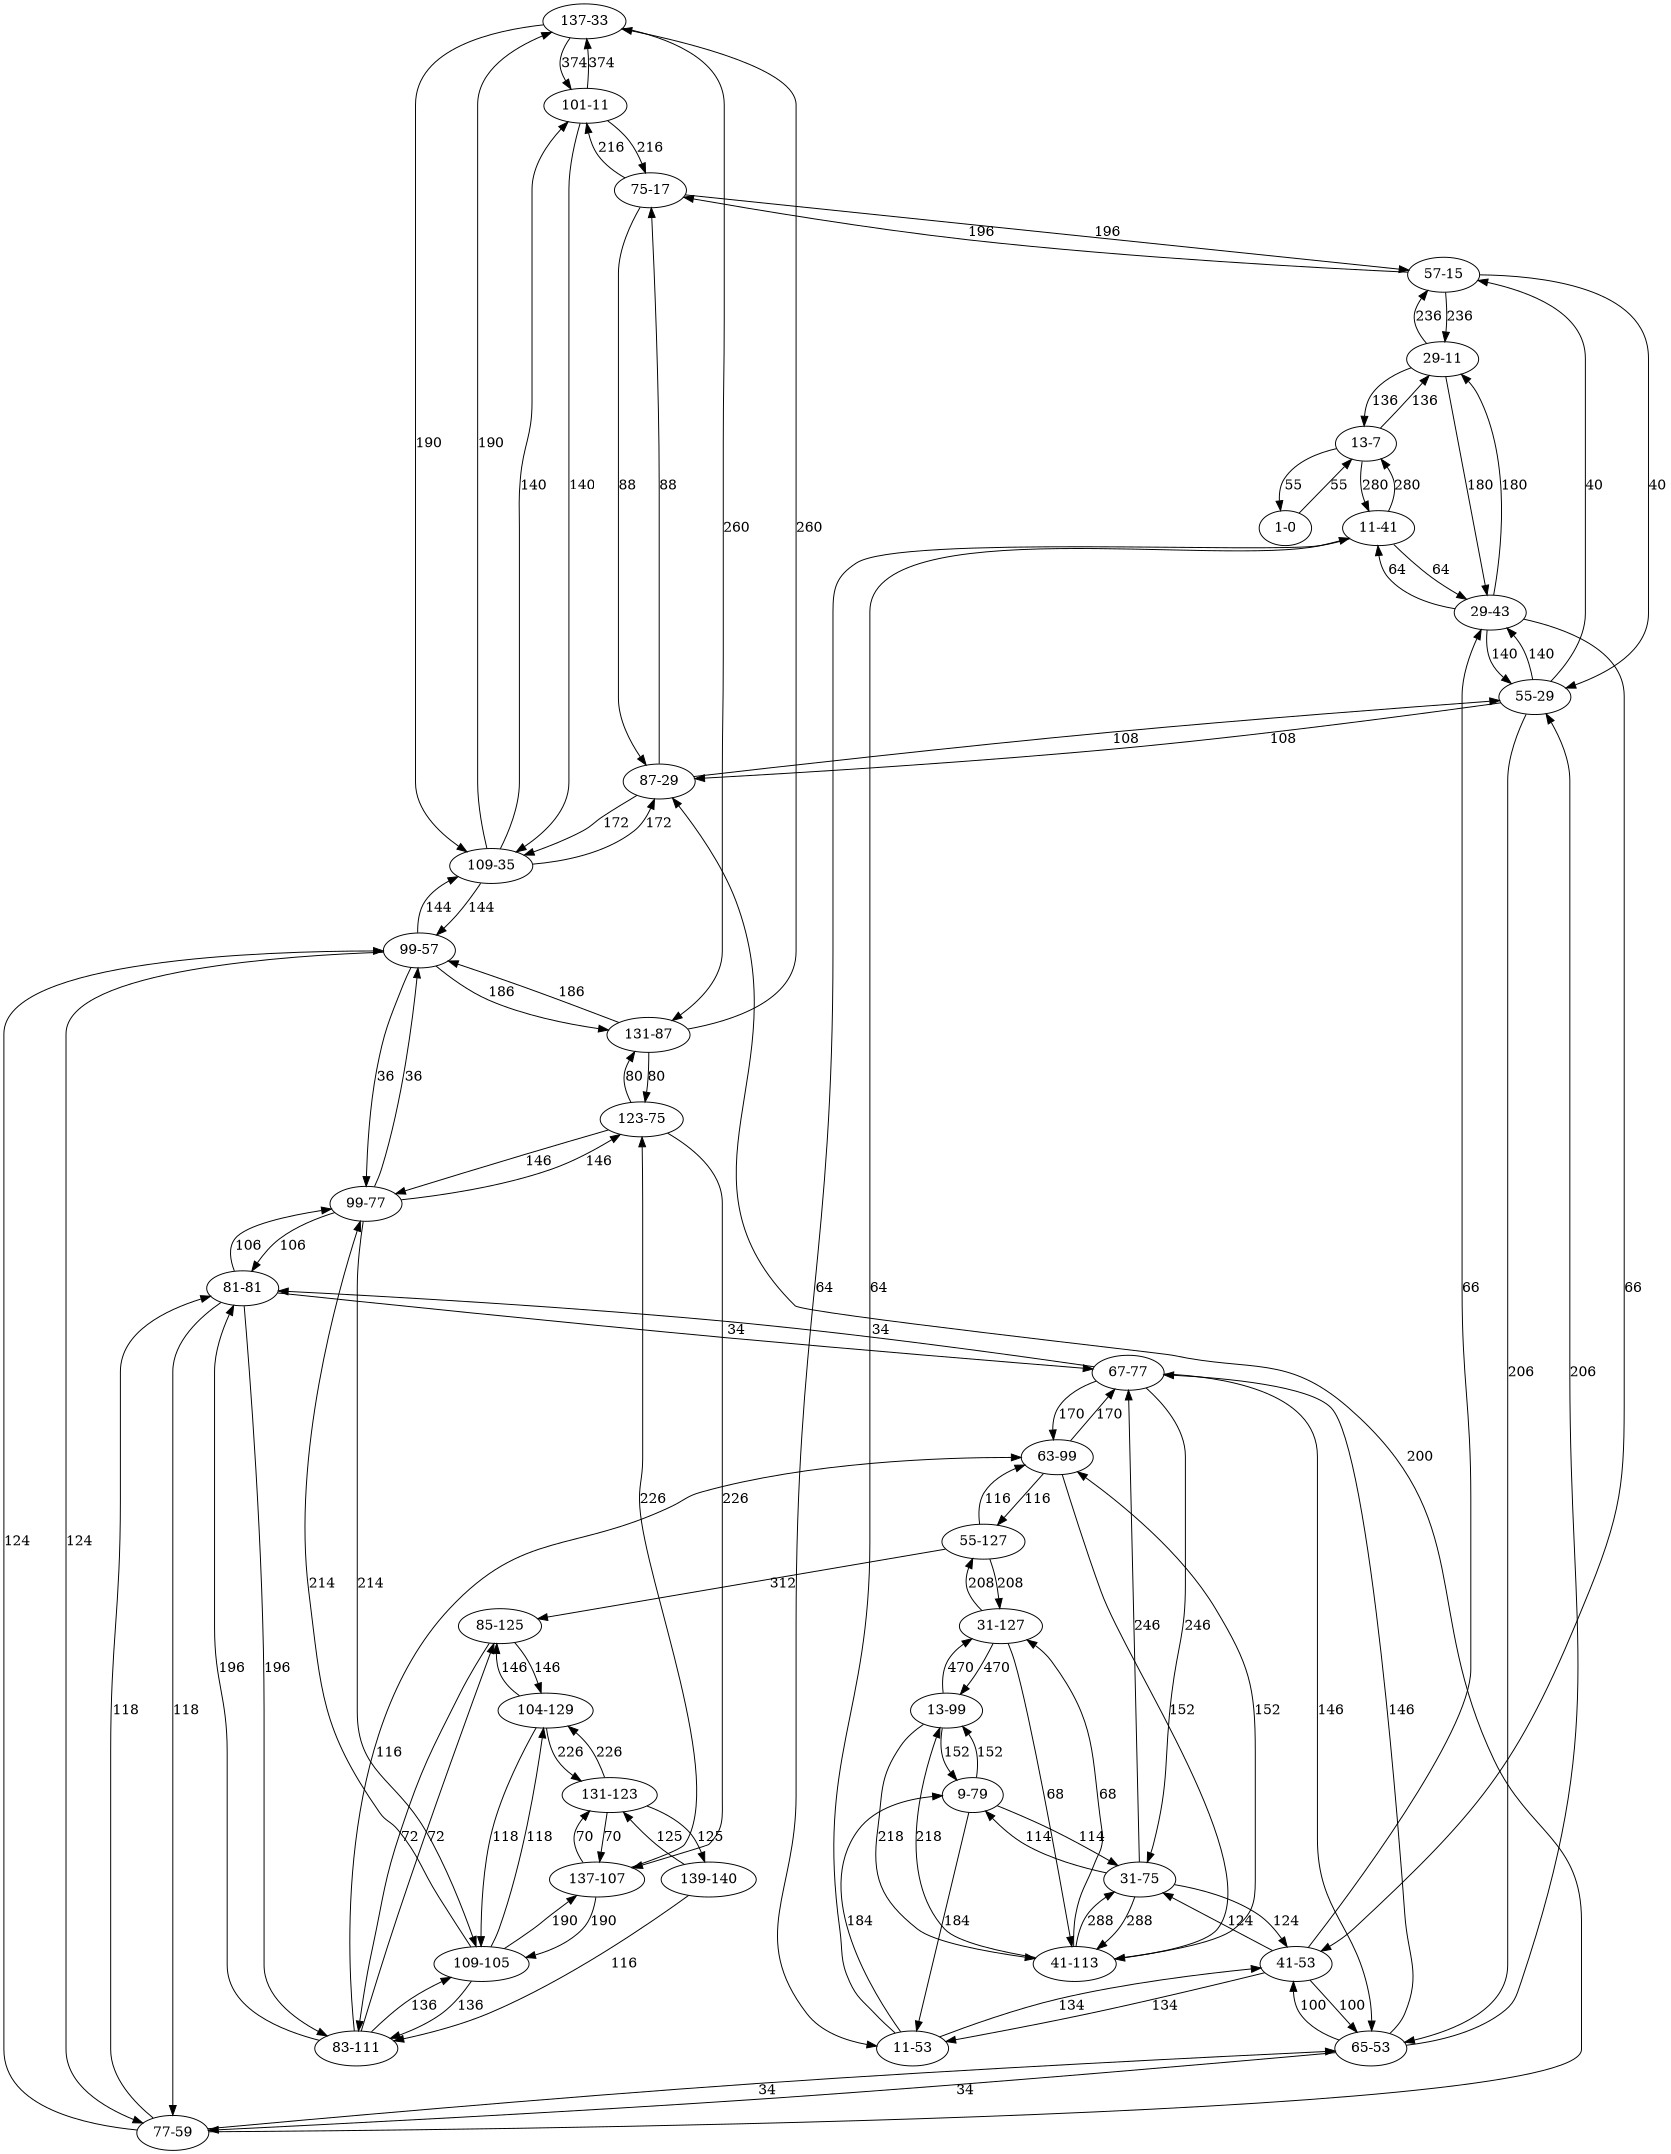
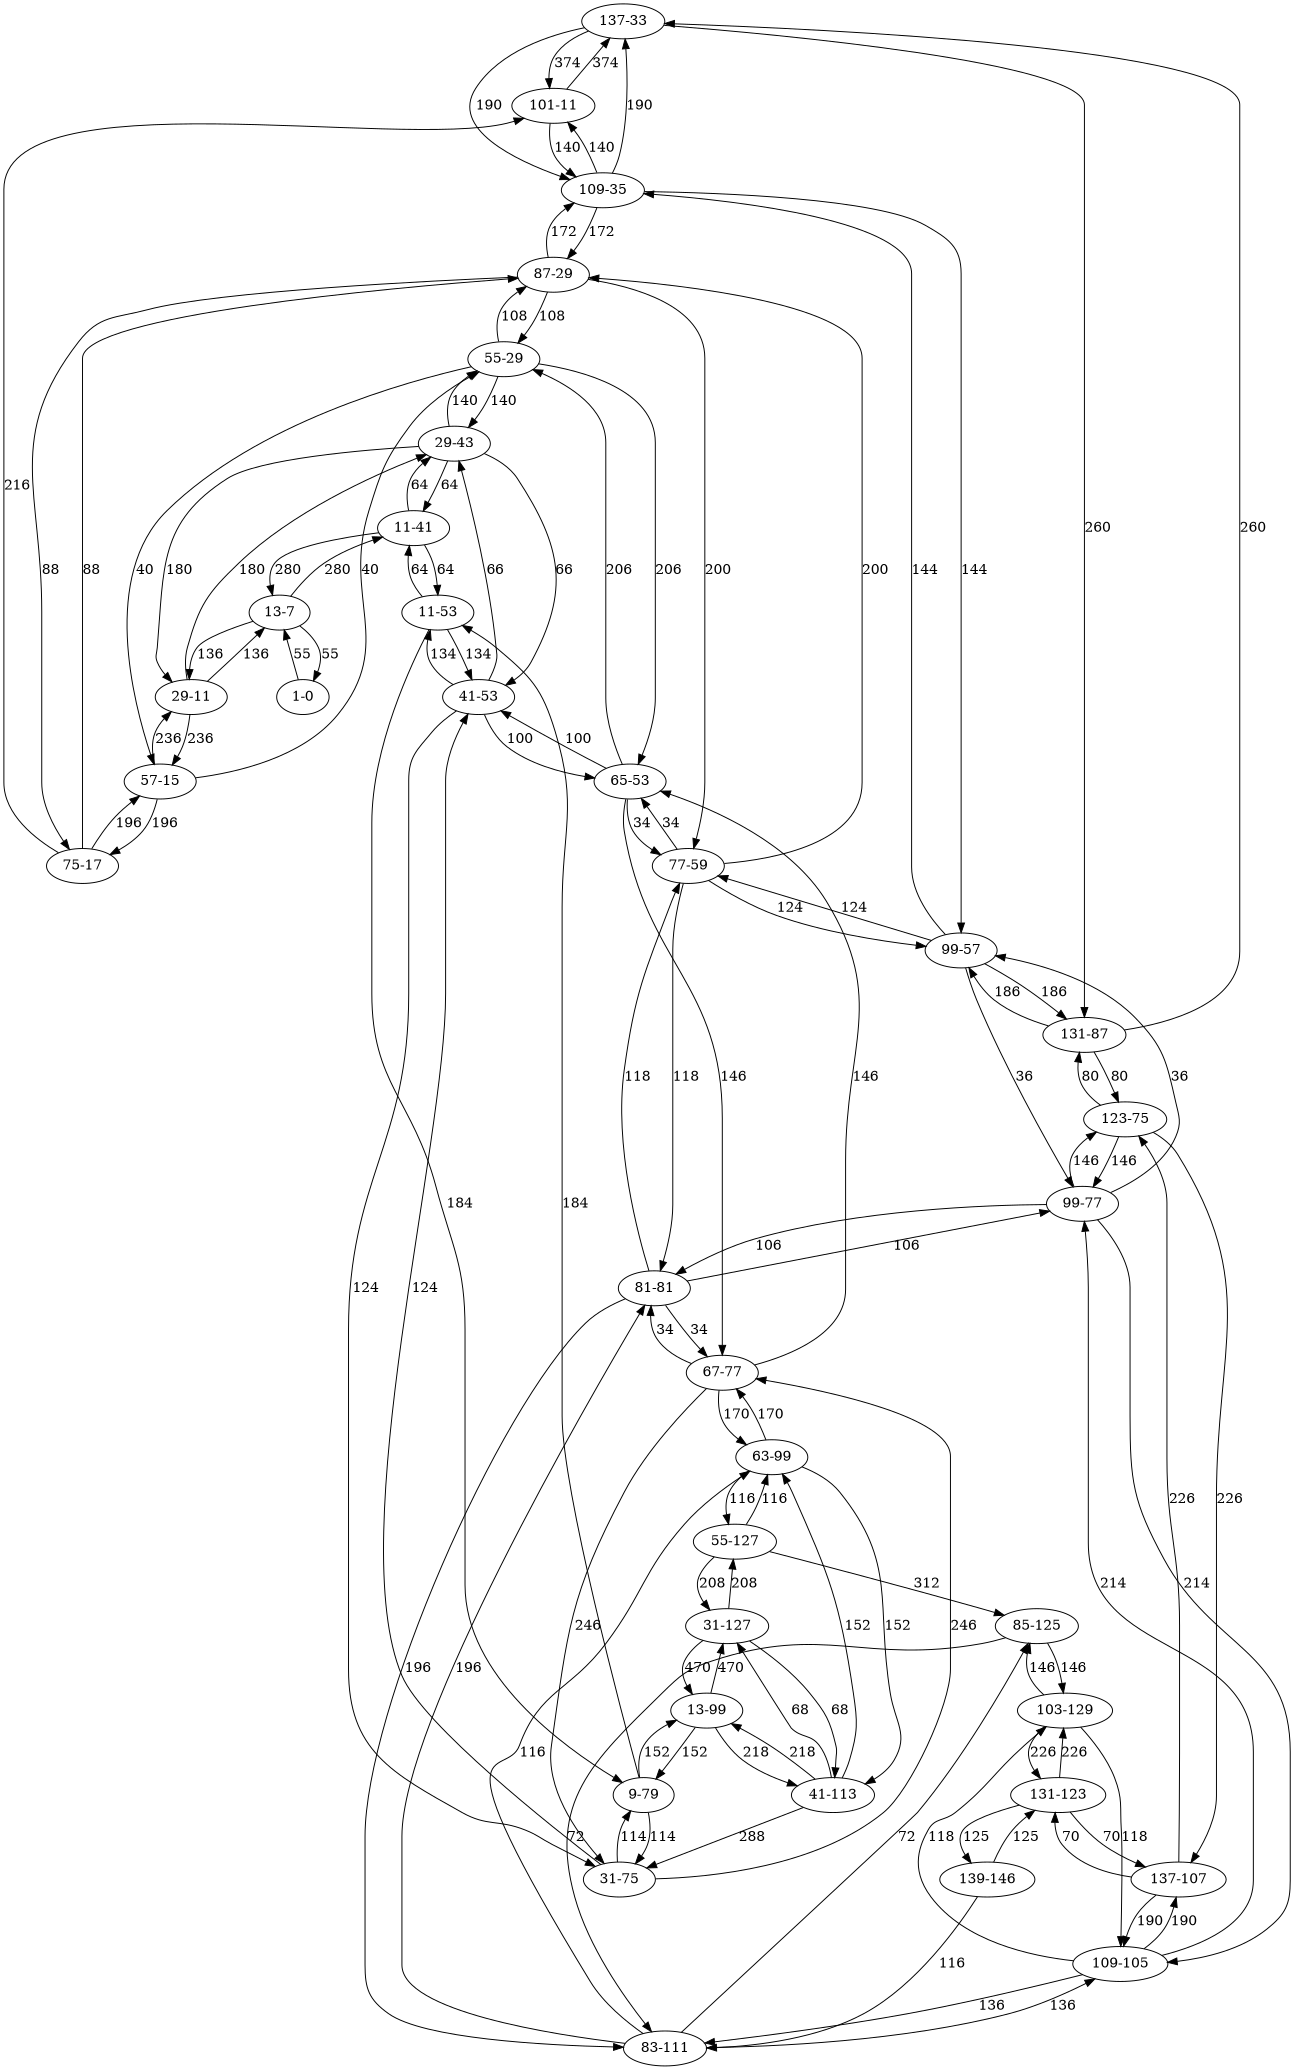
(628, 140) -> none
none -> (705, 523)
(546, 1711) -> (1065, 1711)
(709, 1880) -> (987, 1880)
(1123, 1922) -> none
